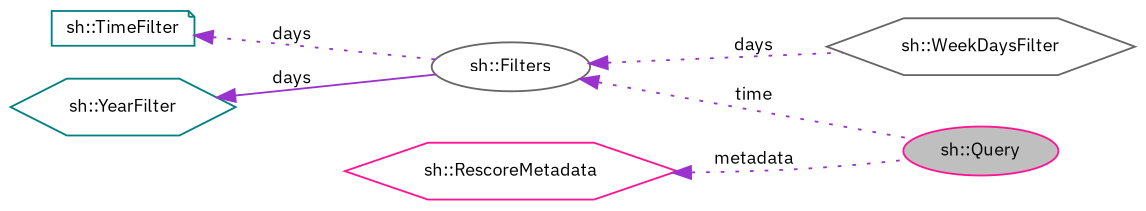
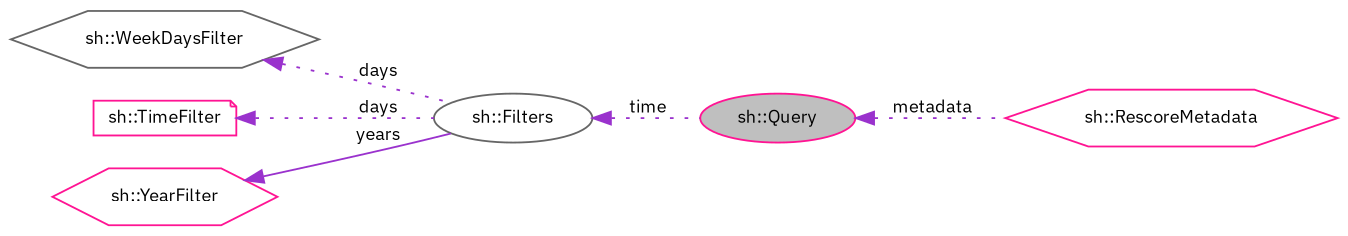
(123, 28) -> (165, 118)
(725, 58) -> (367, 83)
(290, 79) -> (377, 135)
(123, 107) -> (165, 197)
(800, 169) -> (940, 118)
